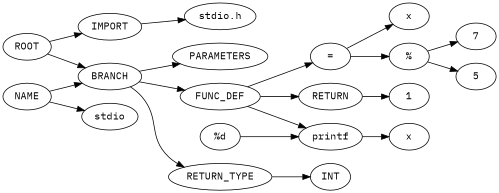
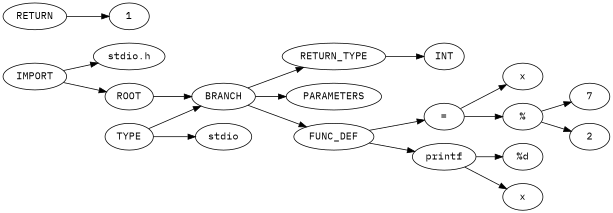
(62, 38) -> (81, 86)
(476, 77) -> (590, 137)
(27, 97) -> (129, 137)
(276, 97) -> none
(266, 137) -> (486, 157)
